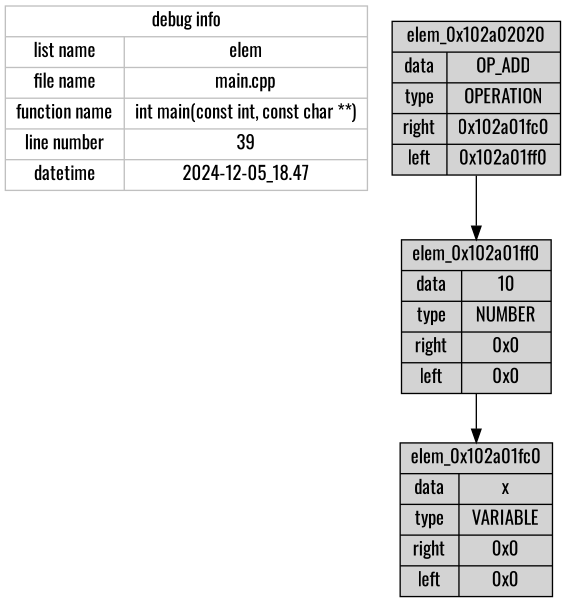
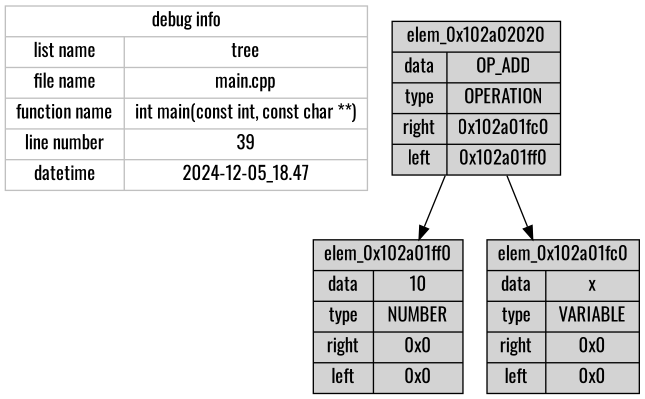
(246, 51) -> (246, 51)
(476, 411) -> (517, 201)
